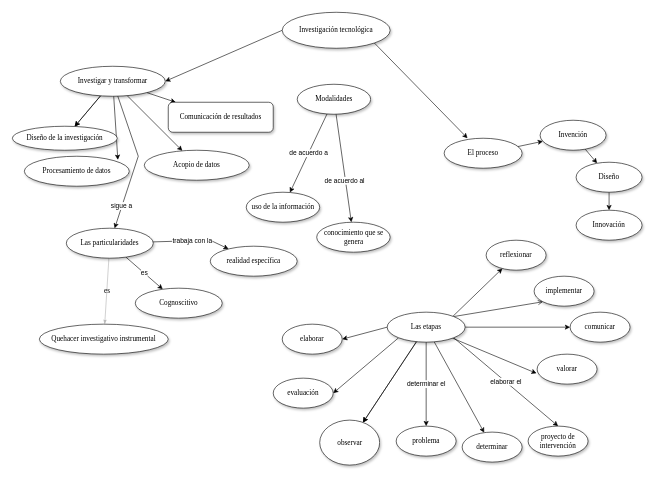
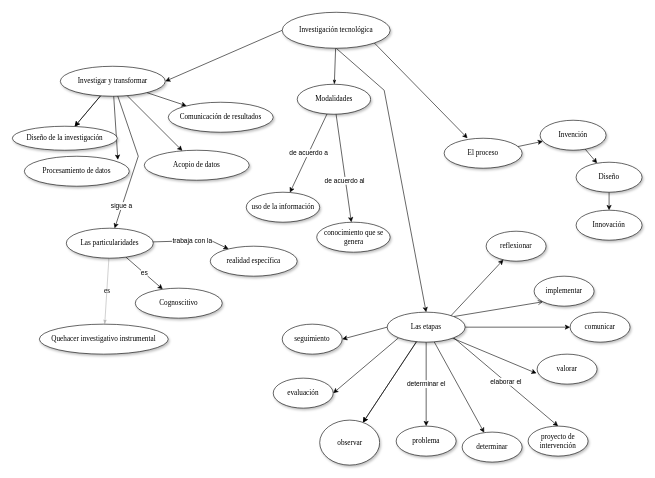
none -> (335, 77)
(221, 117) -> (221, 117)
none -> (399, 169)
(516, 255) -> (516, 246)
(312, 339) -> (312, 339)
